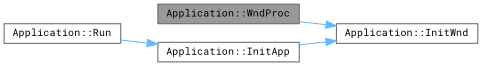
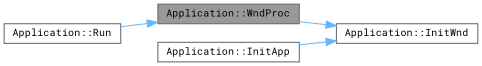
(134, 42) -> (134, 25)
